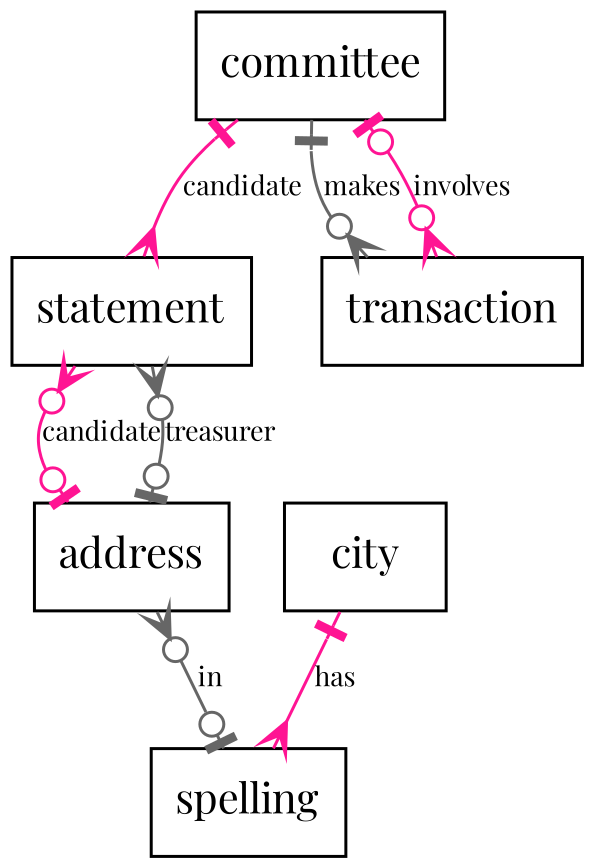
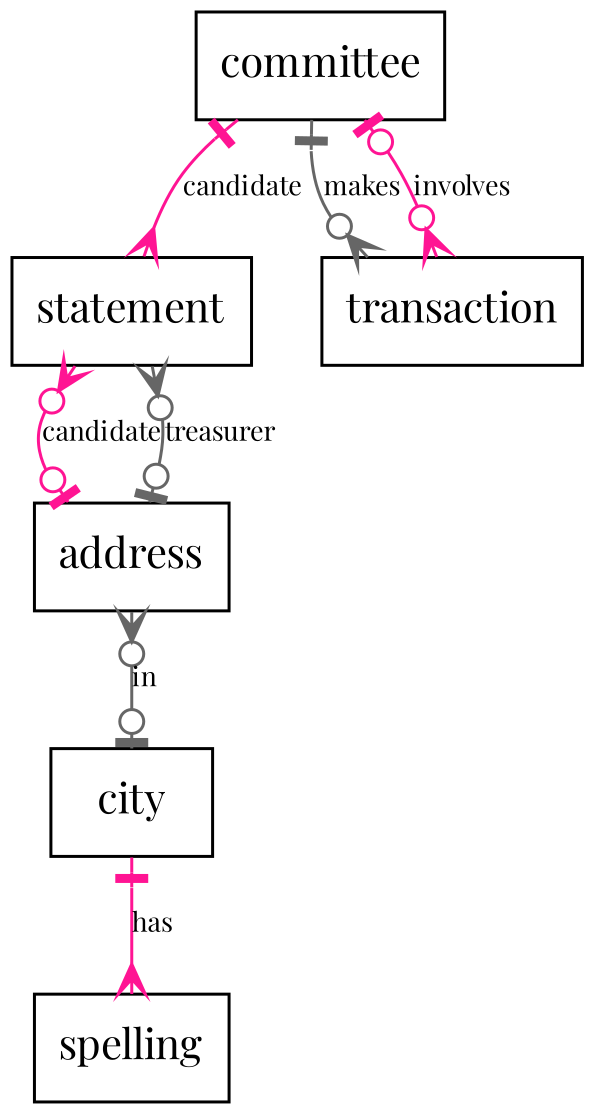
(194, 687) -> (132, 688)
